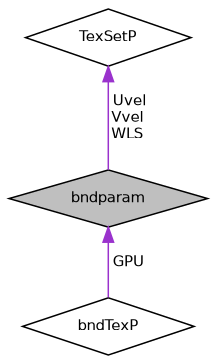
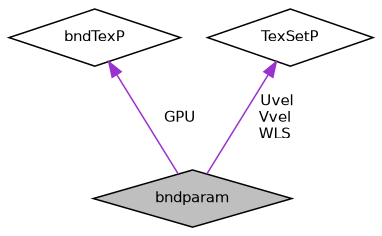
(108, 270) -> (148, 124)
